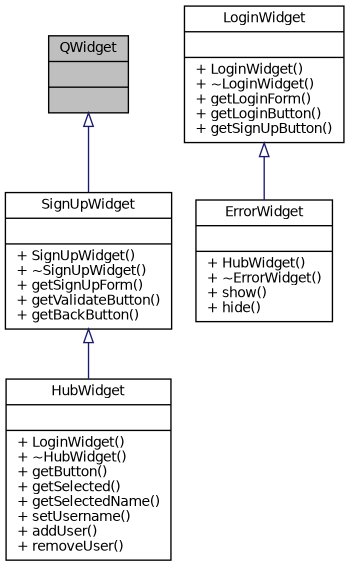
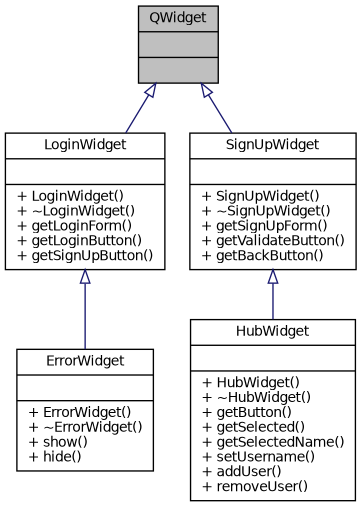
none -> (137, 114)
(256, 264) -> (80, 413)
(71, 443) -> (251, 383)
